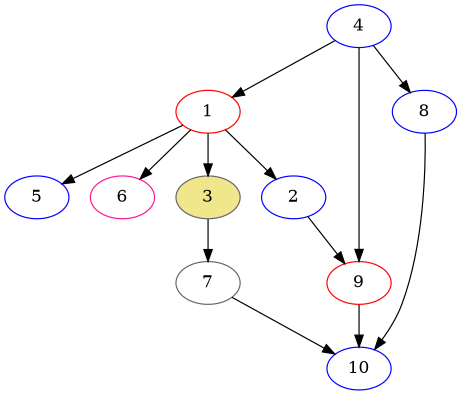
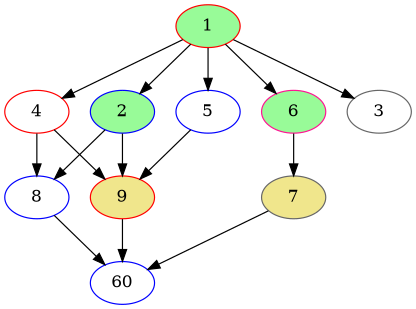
(359, 26) -> (37, 112)
(289, 66) -> (128, 66)
(208, 112) -> (208, 26)
none -> (85, 149)
none -> (170, 150)
(122, 197) -> (294, 112)
(208, 197) -> (379, 112)
(294, 197) -> (122, 112)
(208, 234) -> (294, 149)
(208, 283) -> (294, 197)
(359, 283) -> (122, 197)
(359, 369) -> (122, 283)
